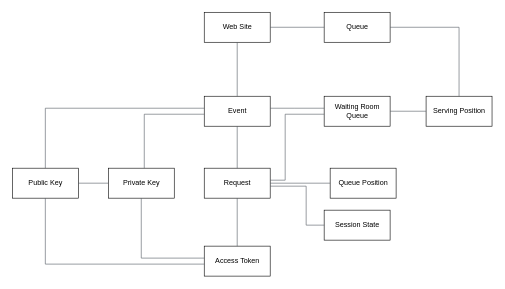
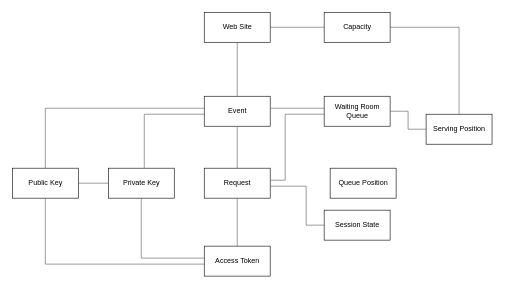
(358, 27) -> (358, 27)
(459, 111) -> (459, 129)
(300, 183) -> none
